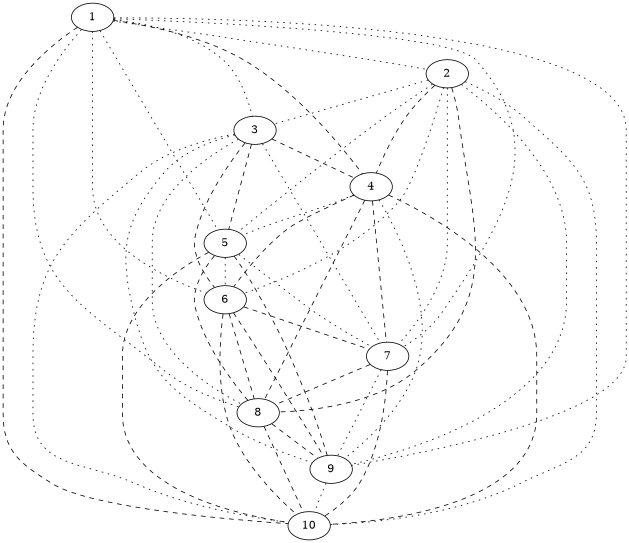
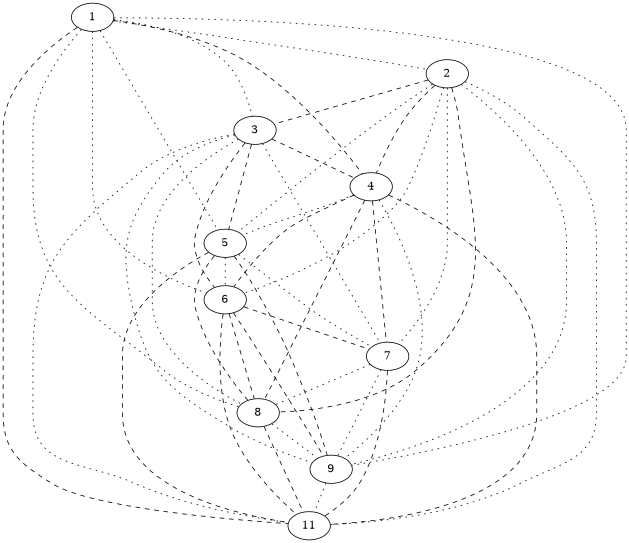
(461, 53) -> none
(351, 102) -> (351, 102)
(323, 385) -> (323, 385)
(295, 441) -> (295, 441)
(309, 526) -> (309, 526)
